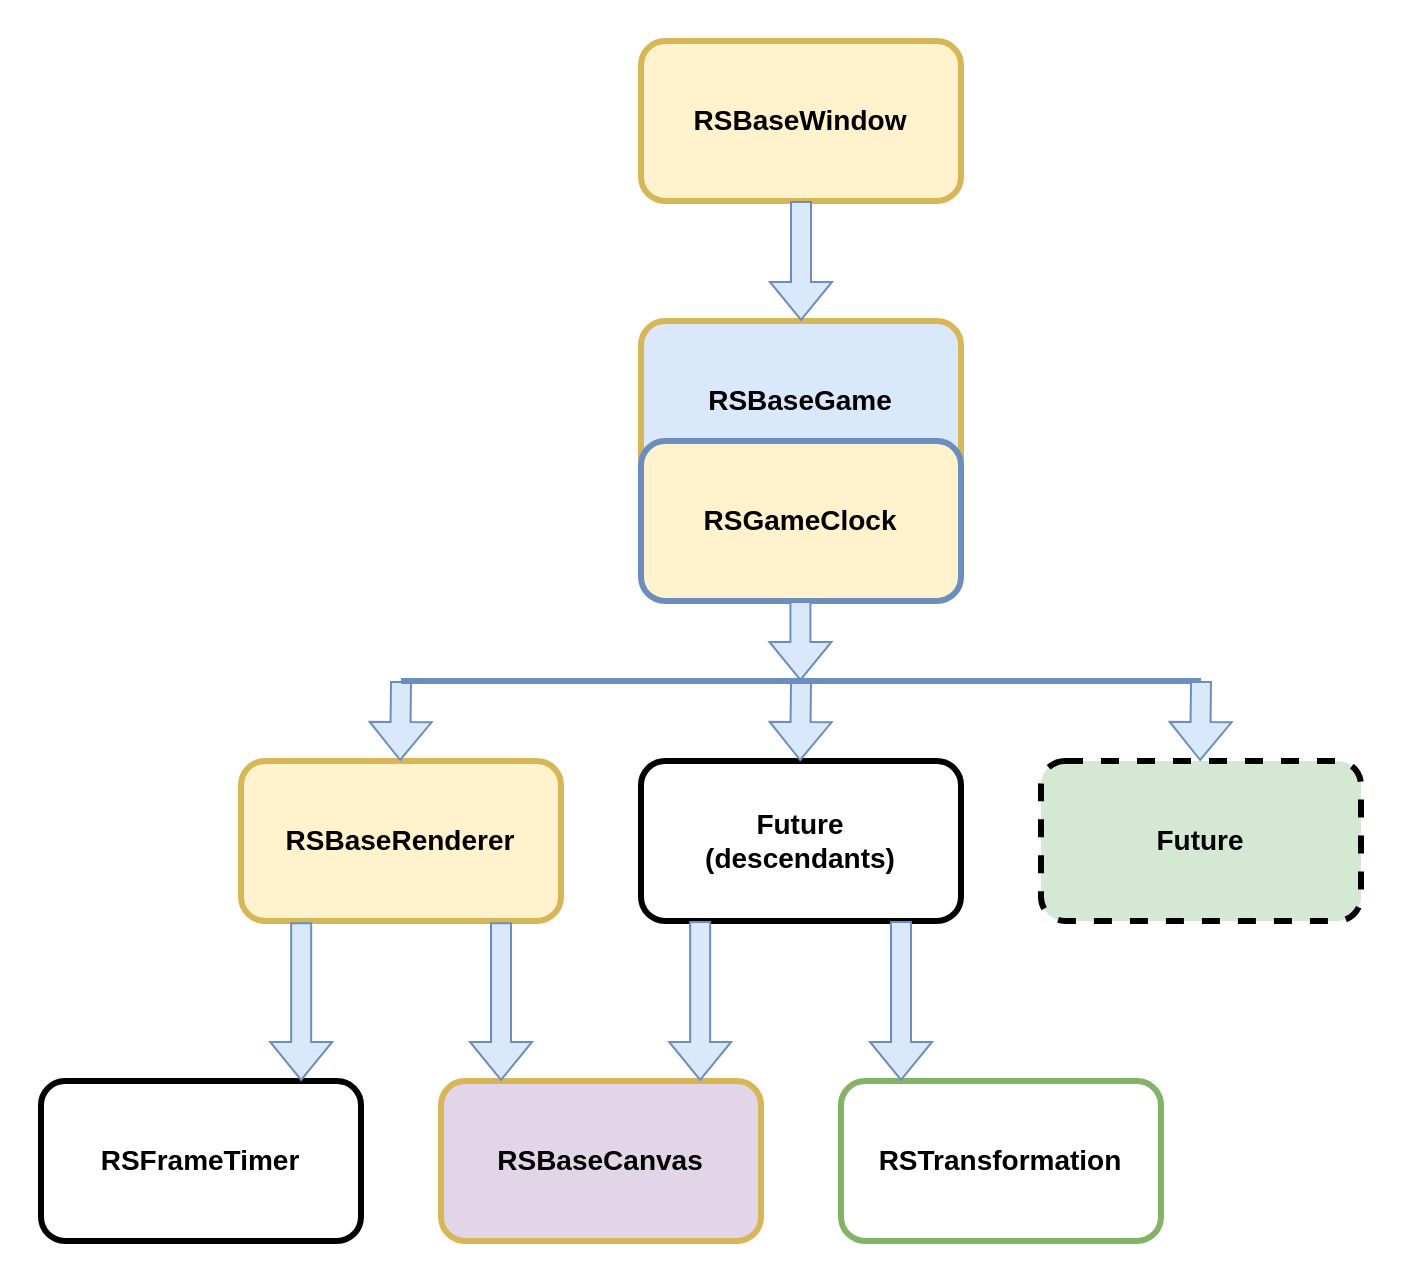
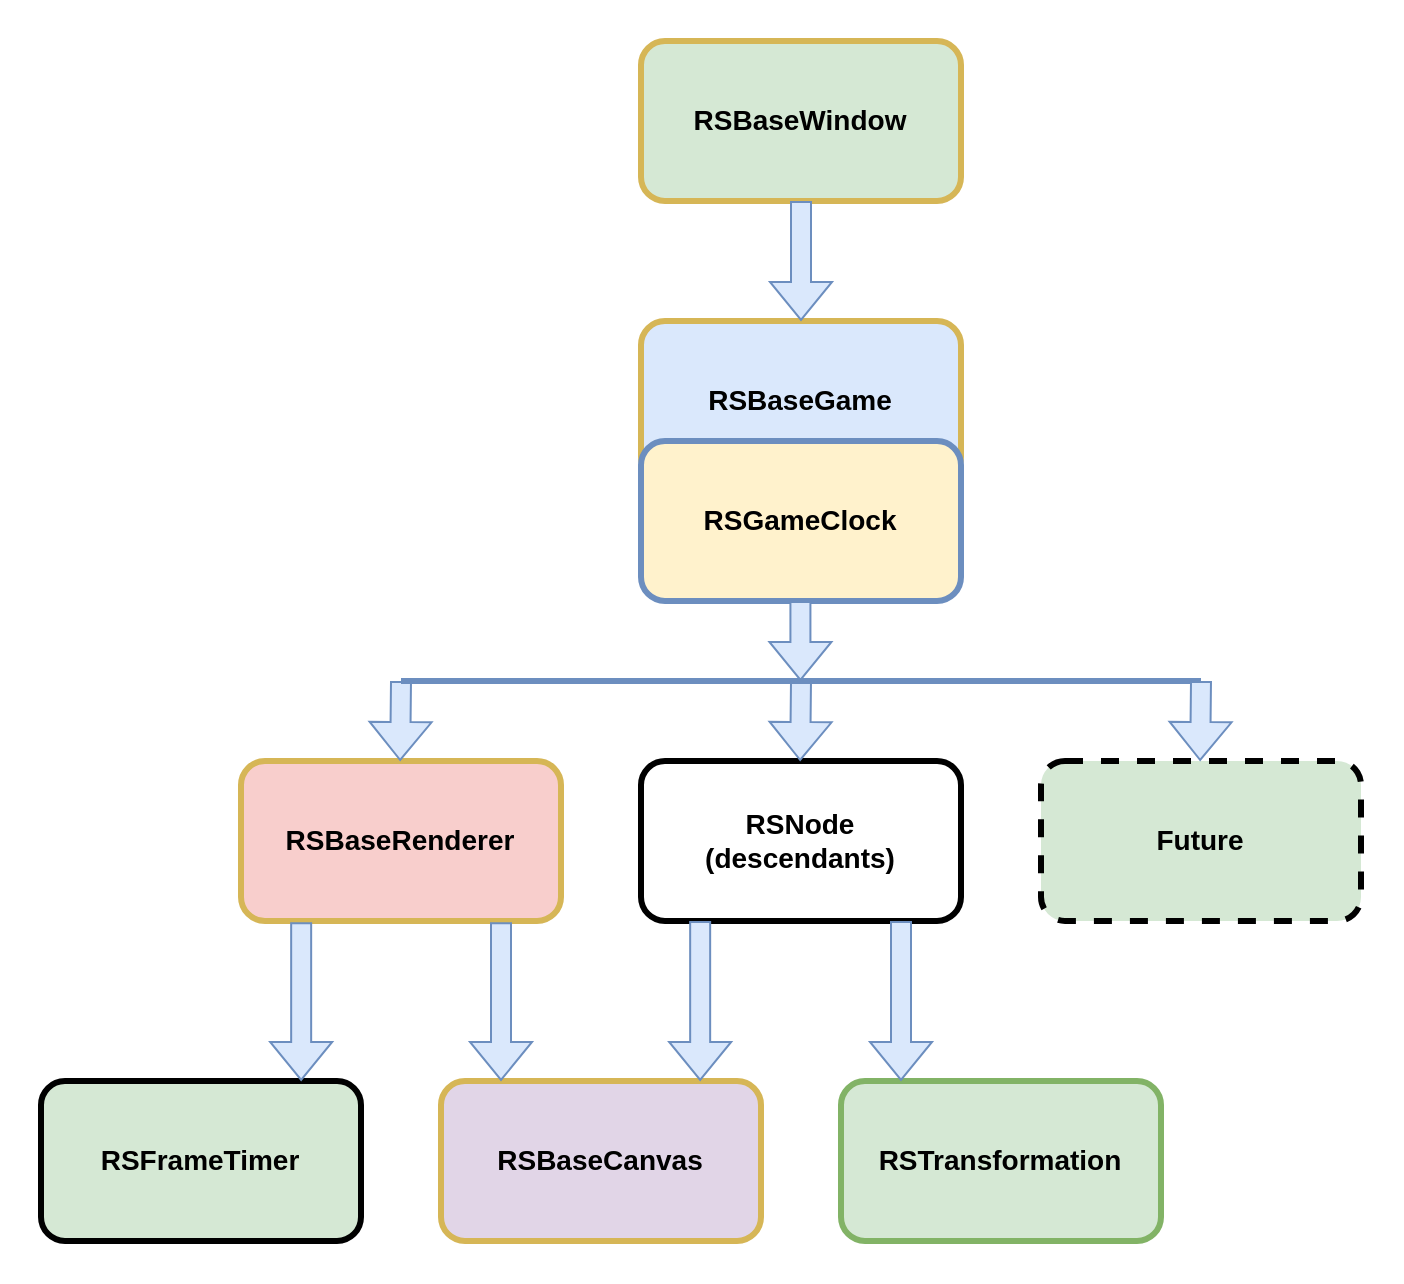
(801, 121) -> (801, 121)
(401, 841) -> (401, 841)
(801, 841) -> (801, 841)
(201, 1161) -> (201, 1161)
(1001, 1161) -> (1001, 1161)
